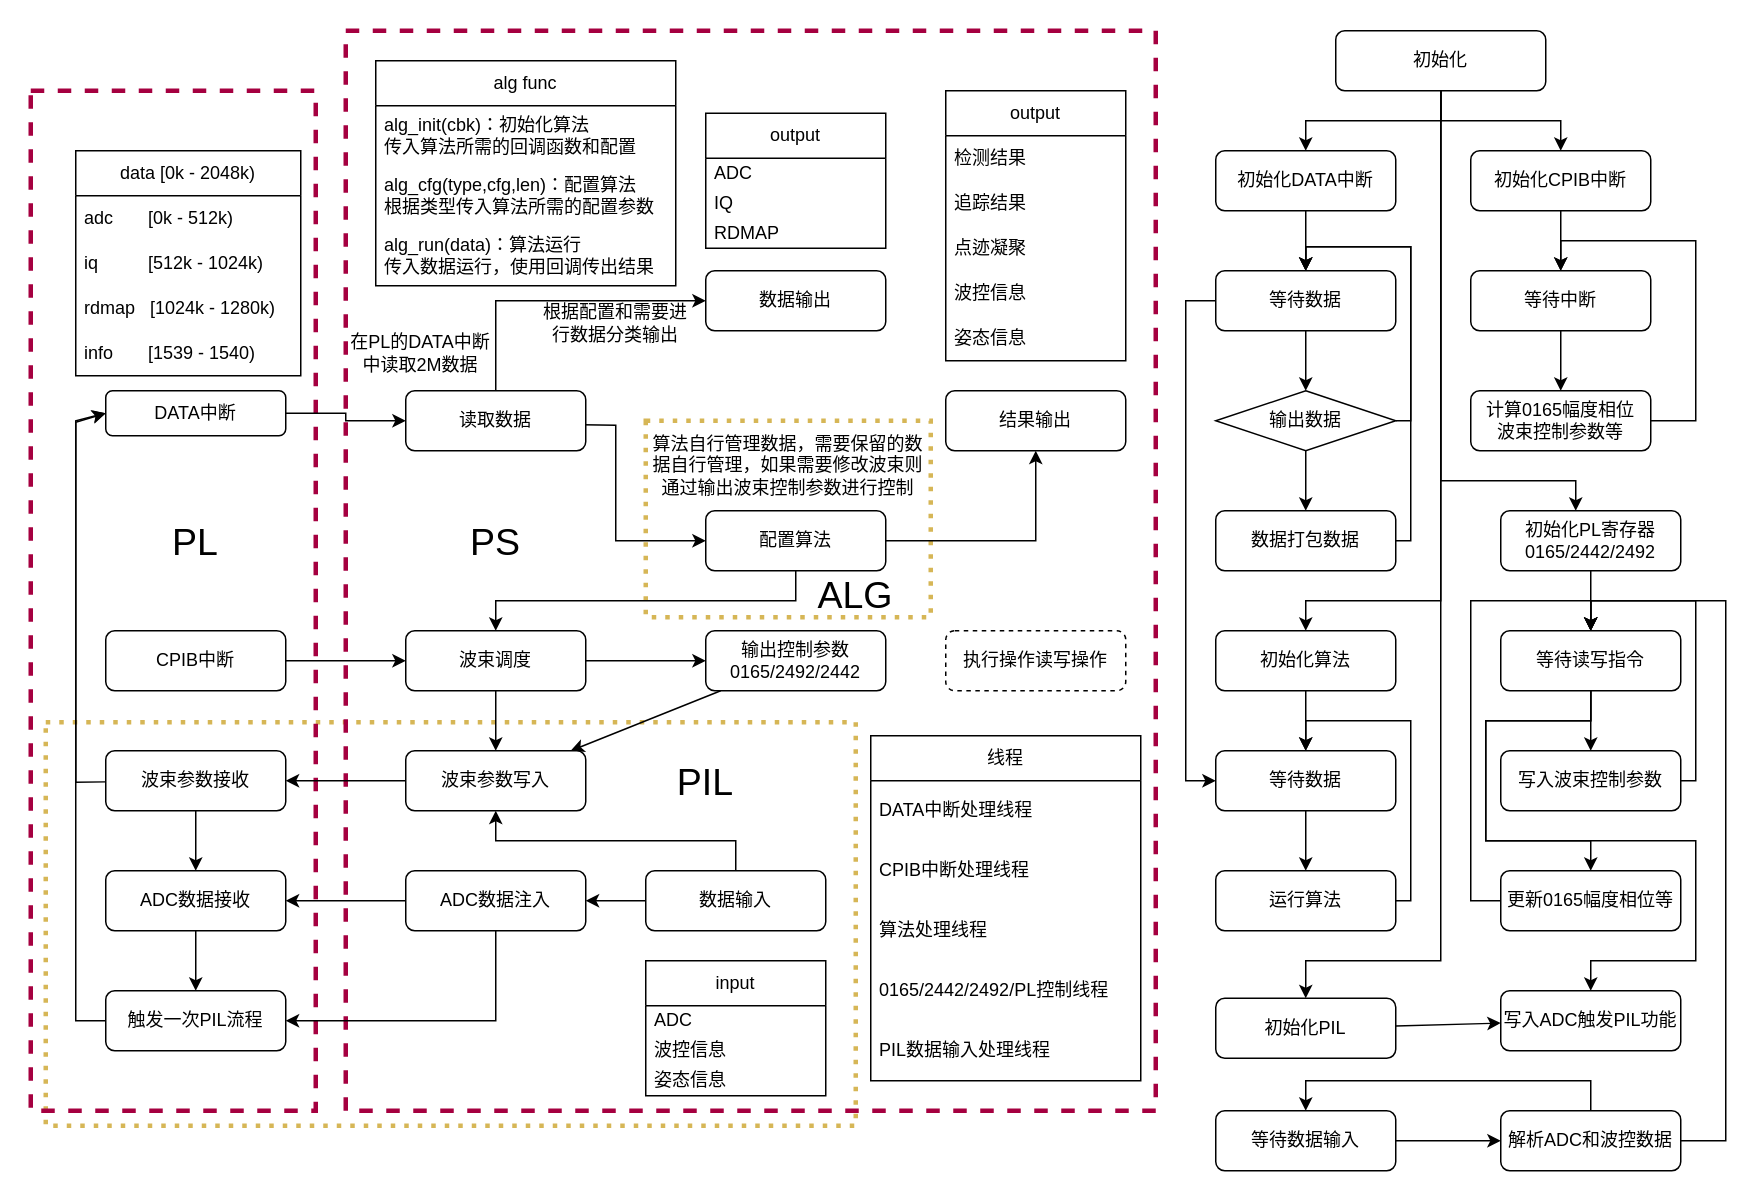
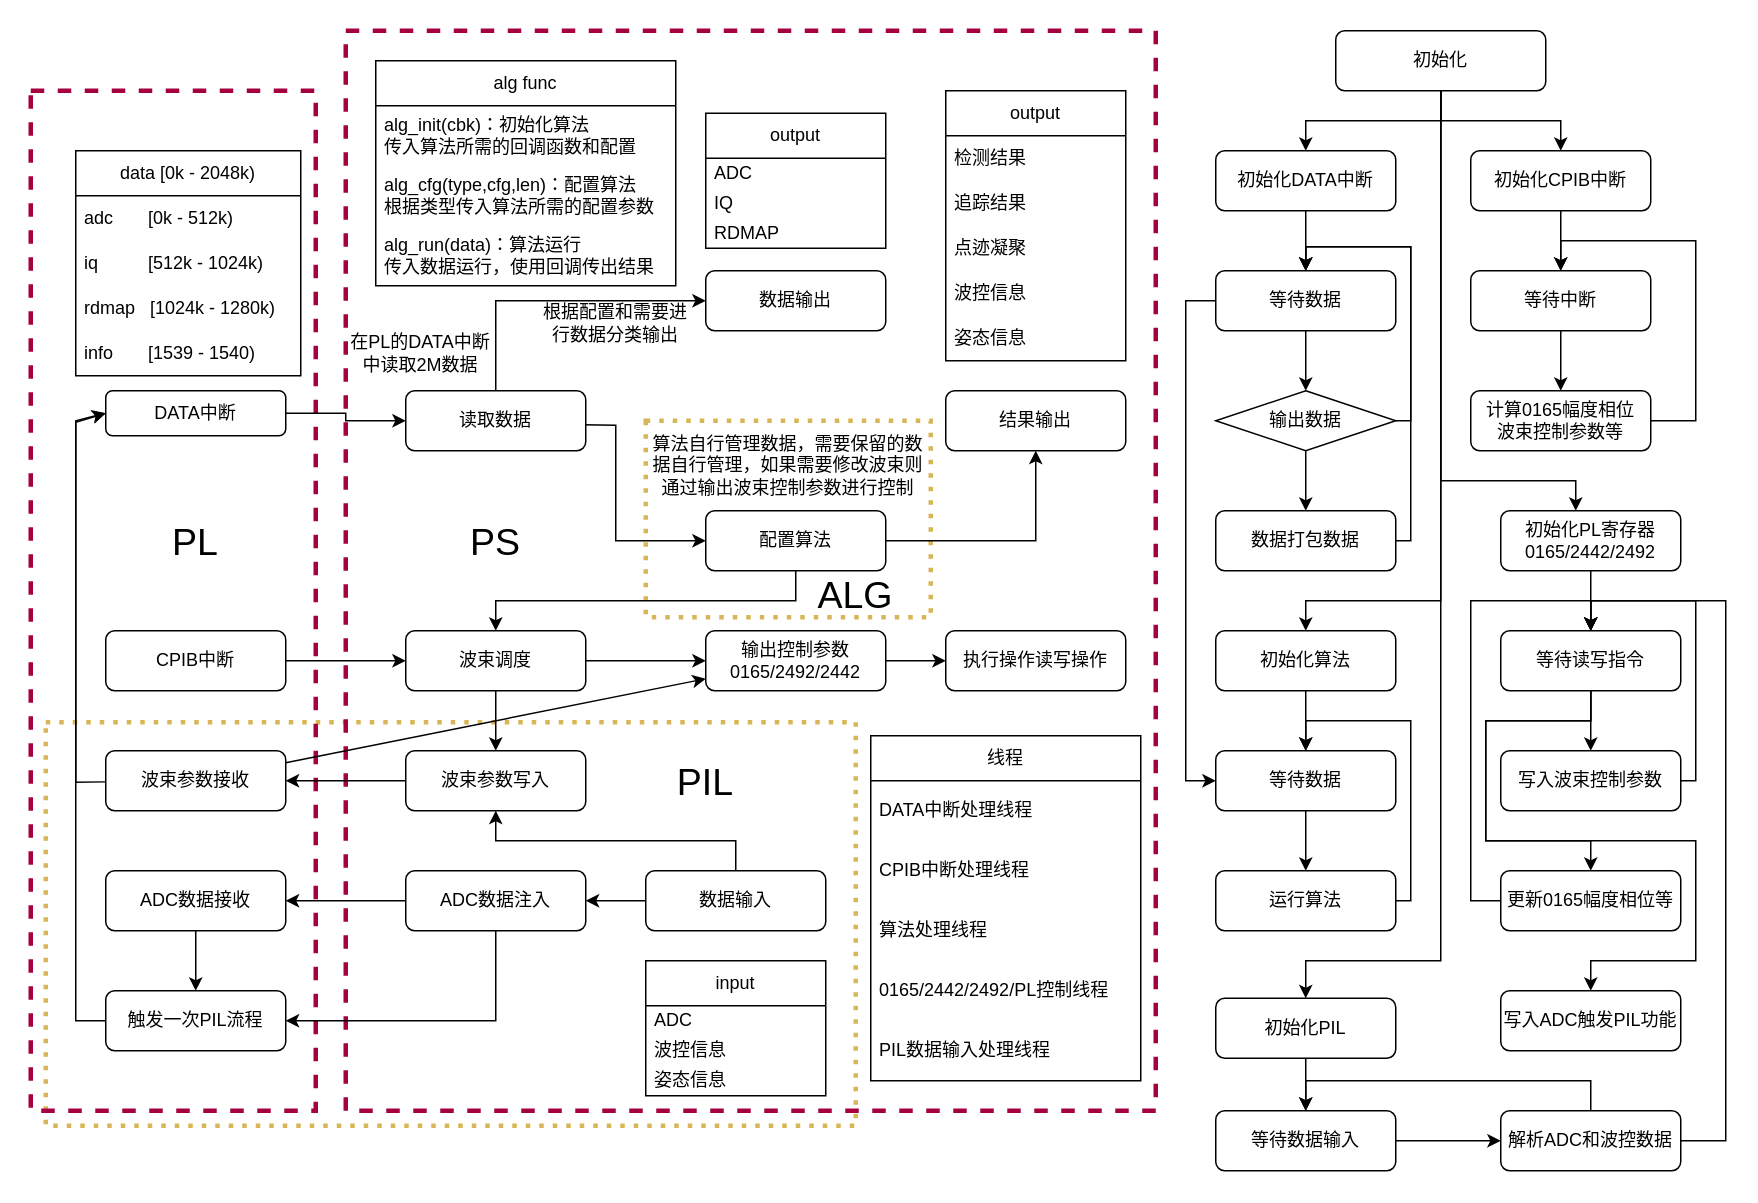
(1036, 661) -> (1036, 661)
(649, 719) -> (911, 661)
(196, 836) -> (491, 722)
(1443, 1025) -> (1306, 1067)
